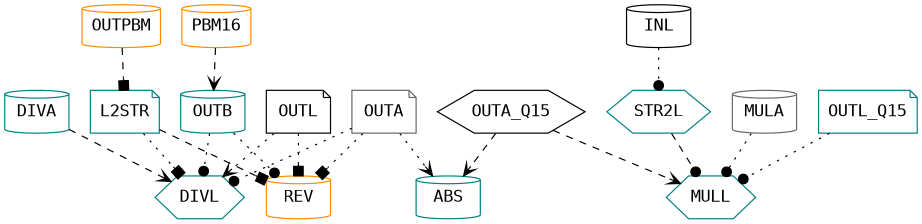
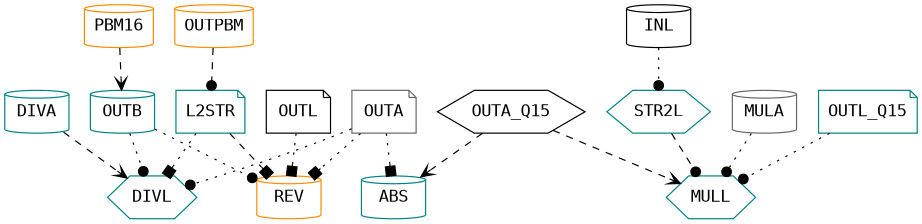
(123, 63) -> (212, 64)
(258, 147) -> none
(413, 150) -> (388, 149)
